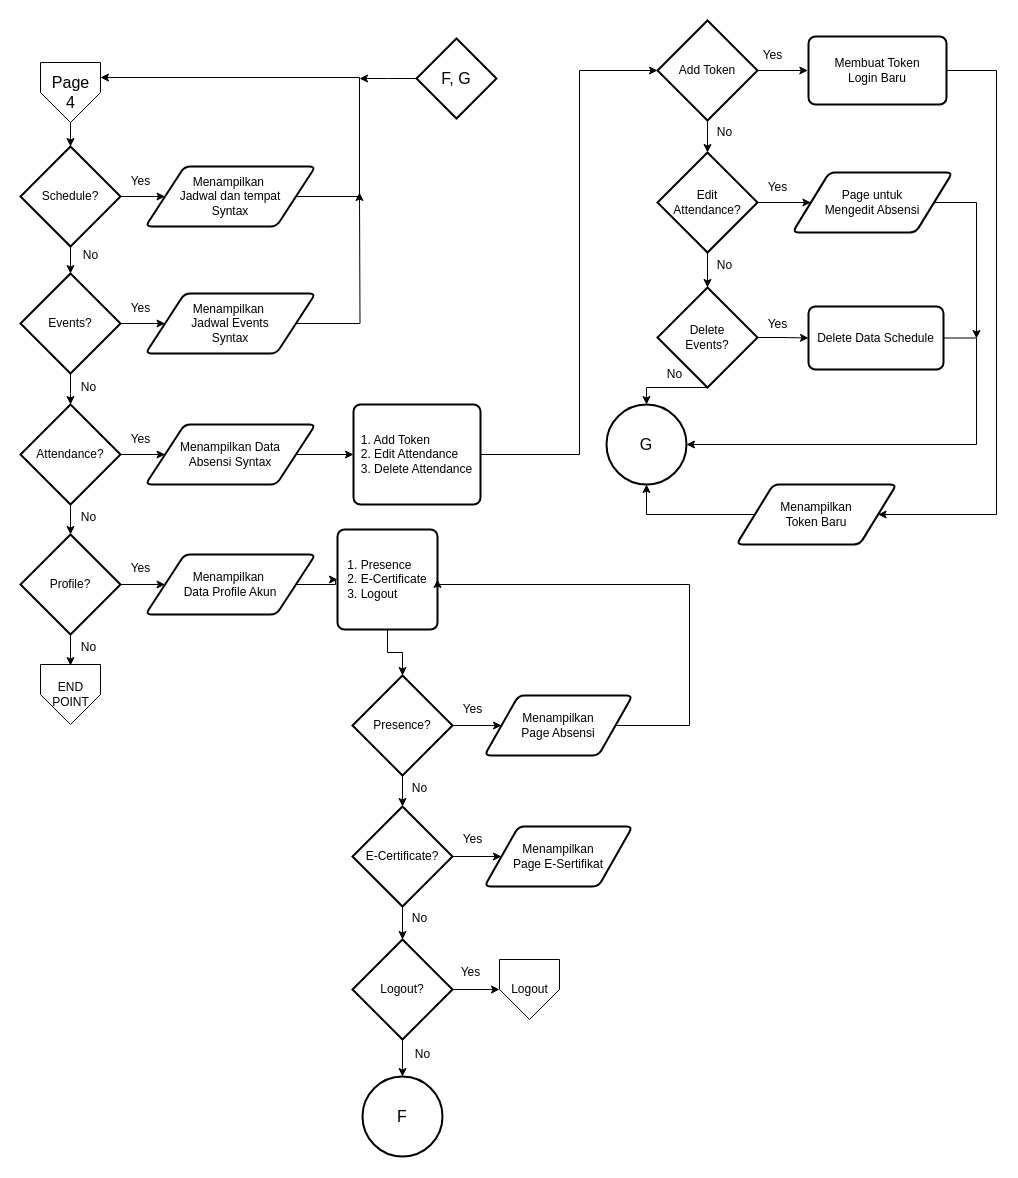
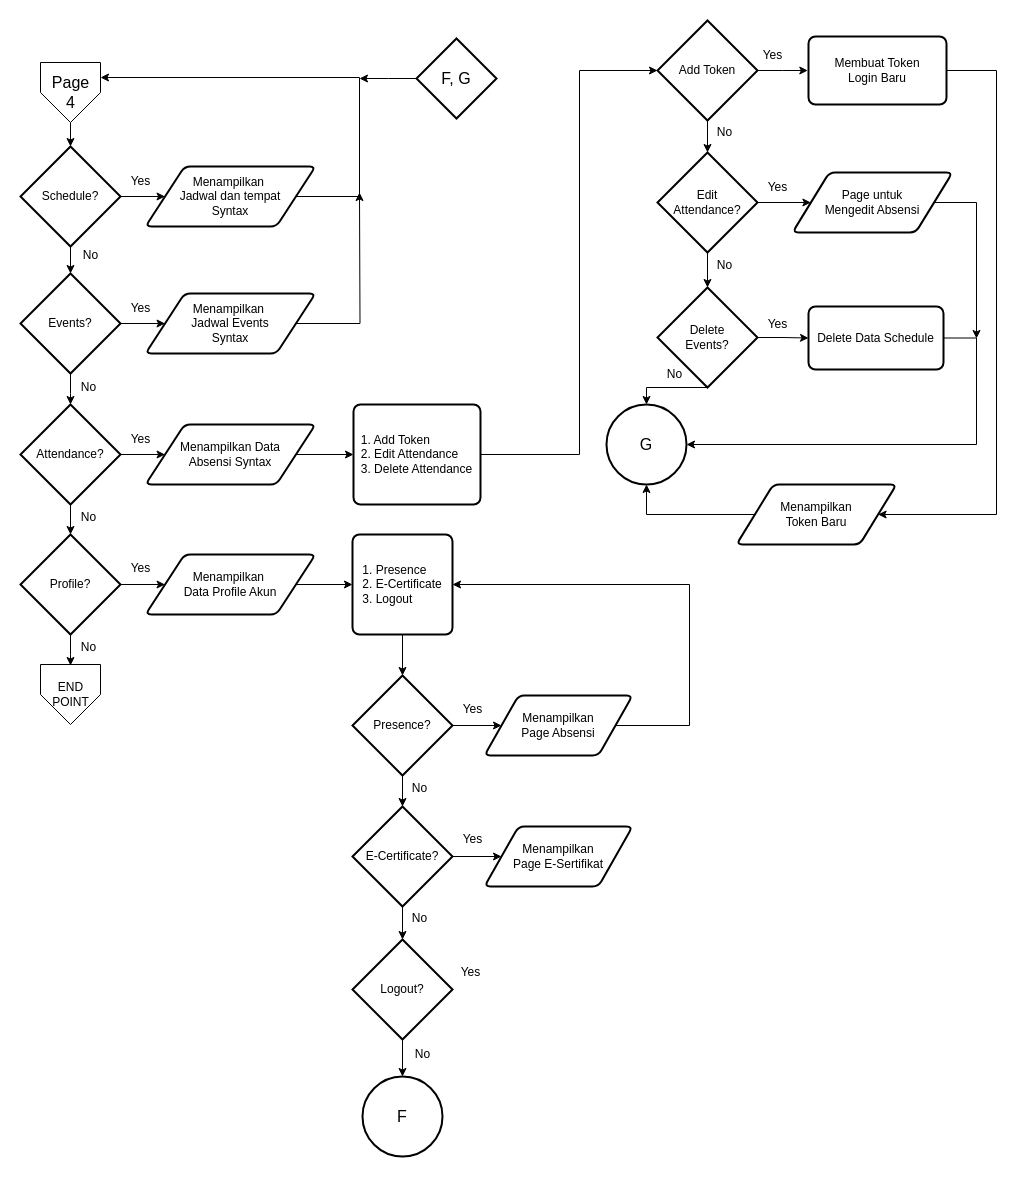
(388, 580) -> (403, 585)
(473, 990) -> none
(530, 990) -> none
